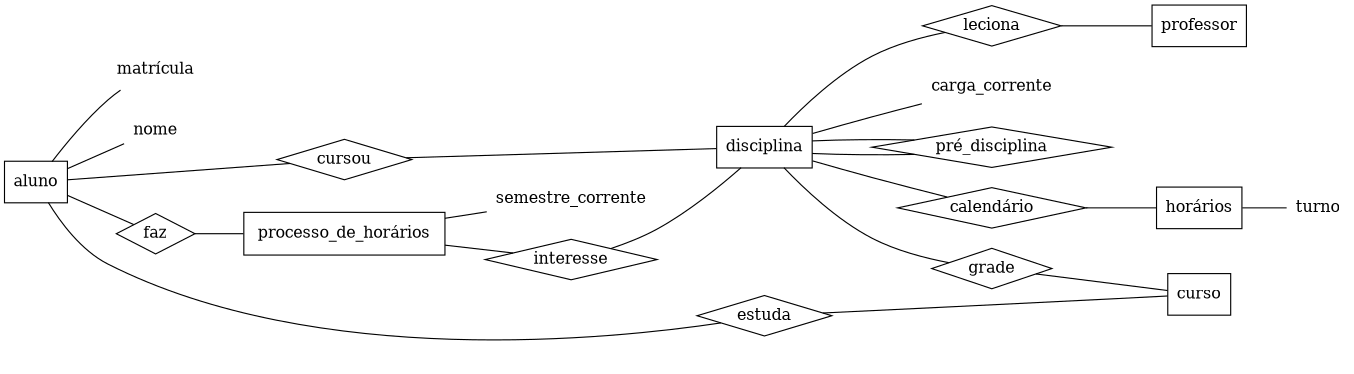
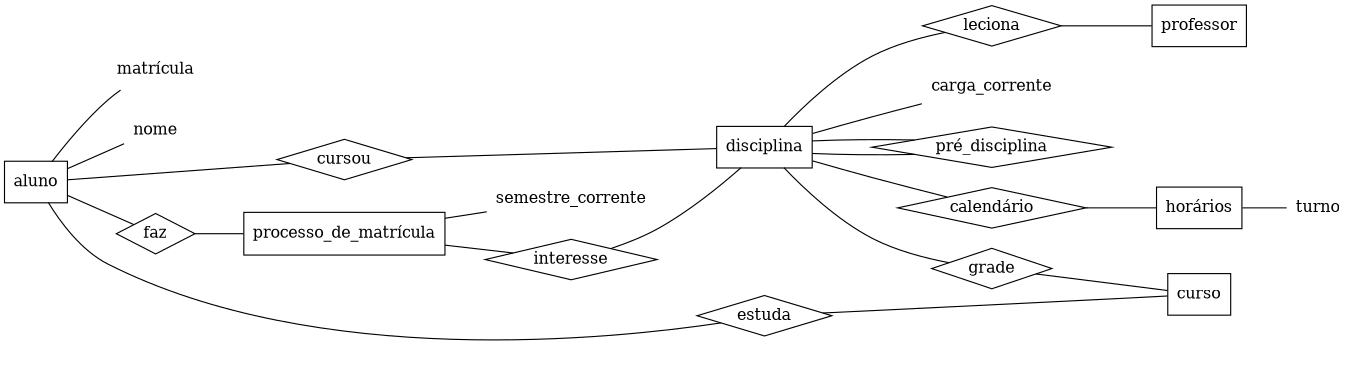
(344, 234) -> (344, 234)
